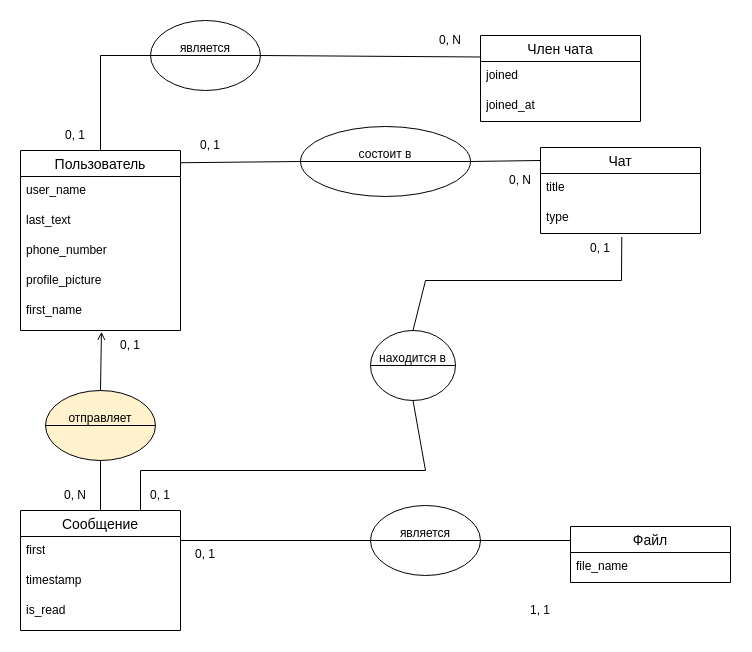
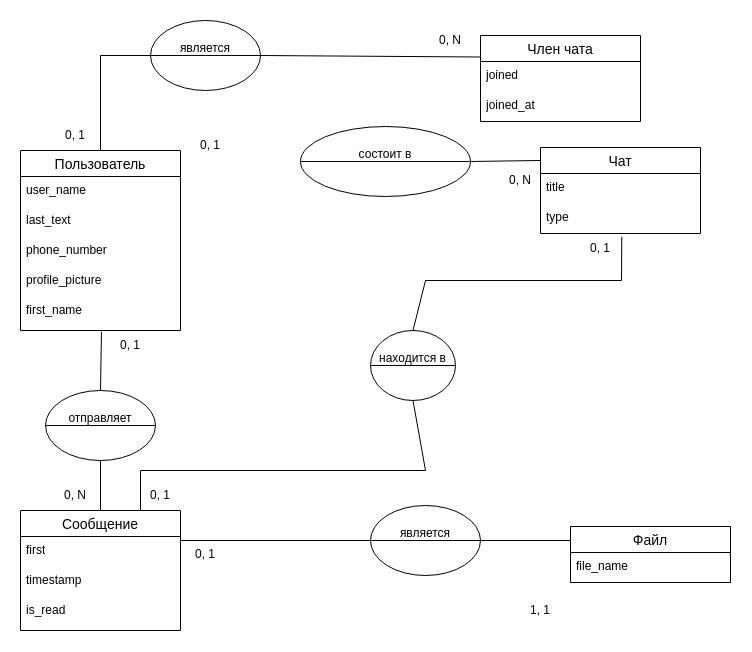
(240, 162) -> none
(101, 337) -> (101, 336)
(101, 426) -> (101, 426)
